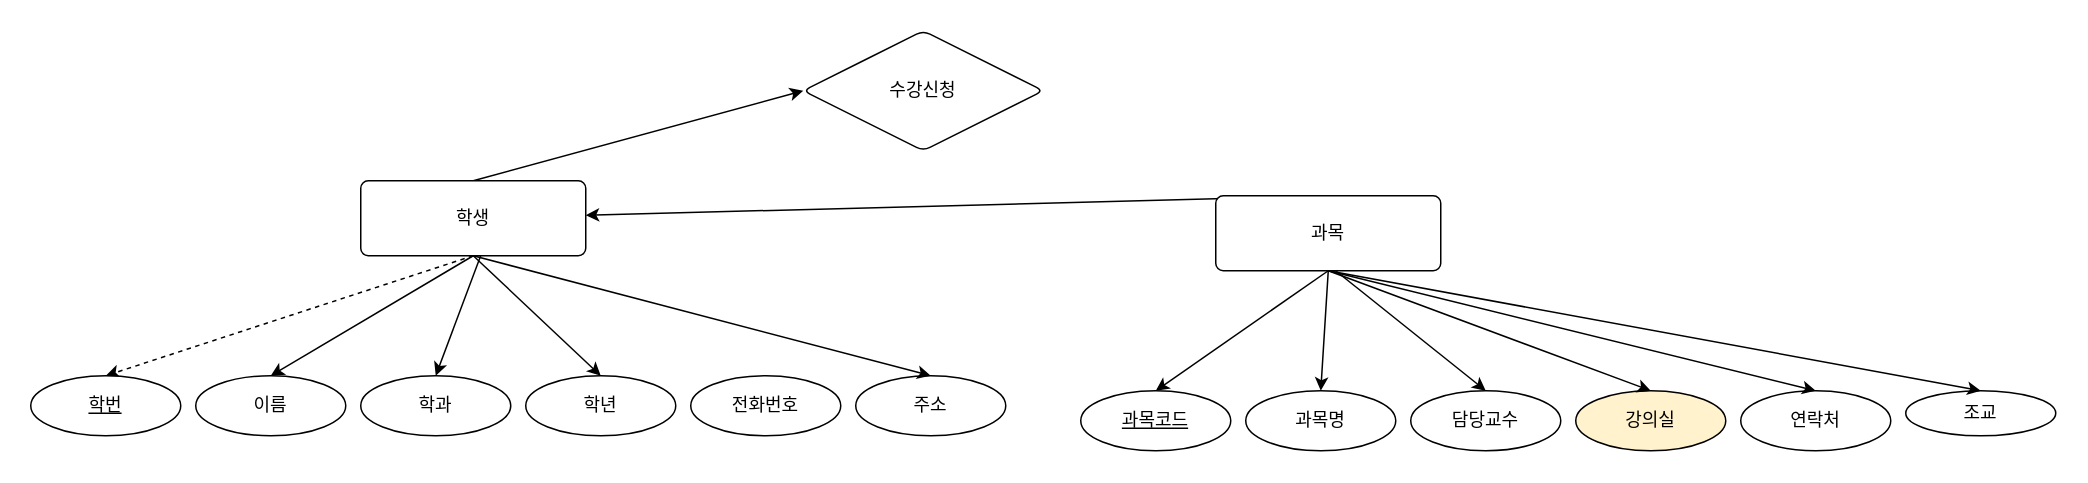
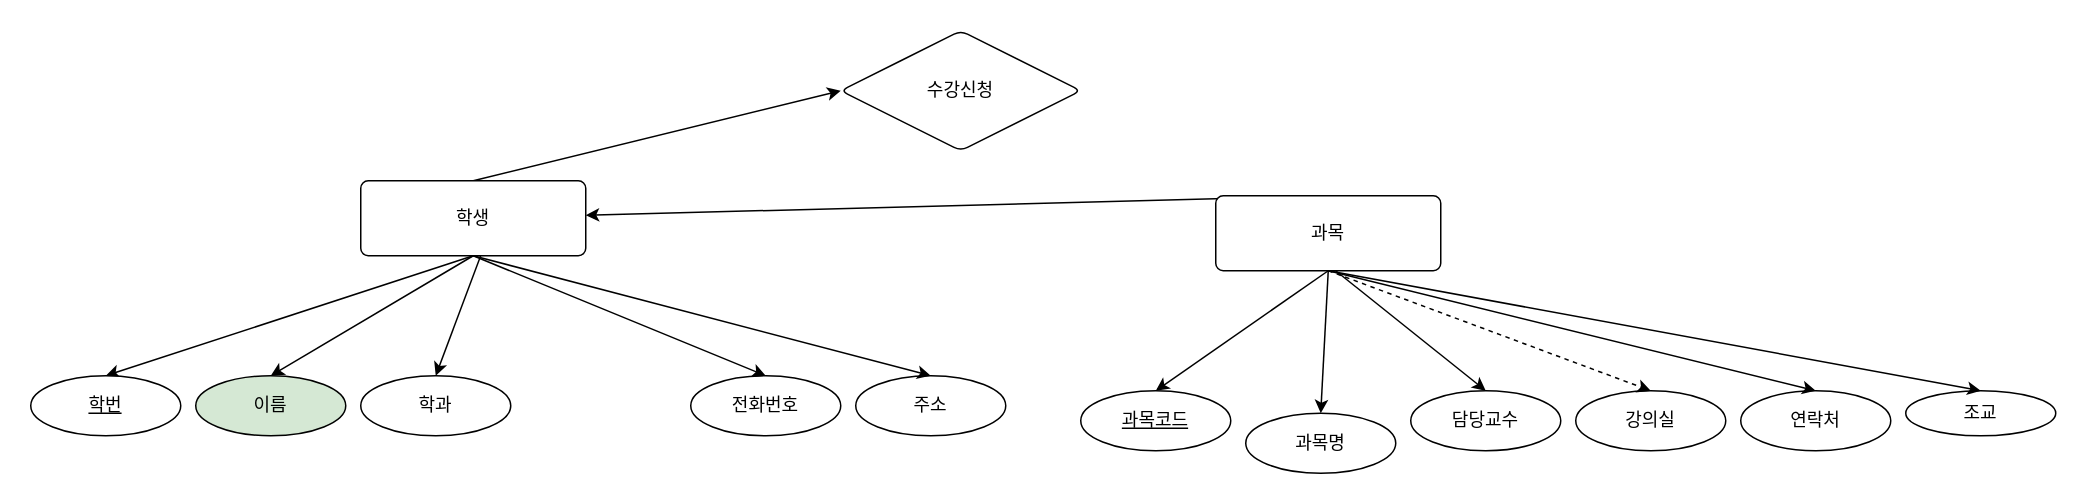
(923, 91) -> (961, 91)
(535, 314) -> none
none -> (620, 316)
(287, 317) -> (287, 317)
(1494, 333) -> (1494, 333)
(271, 406) -> (271, 406)
(601, 406) -> none
(1321, 421) -> (1321, 443)
(1651, 421) -> (1651, 421)
